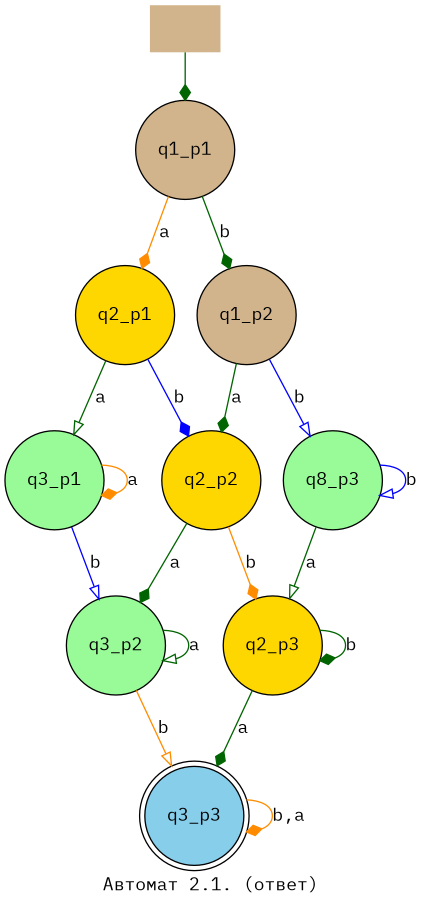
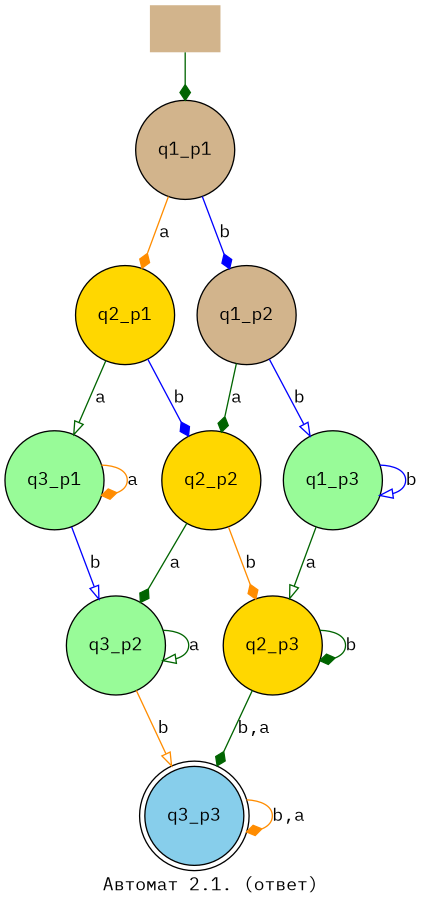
(213, 225) -> (213, 225)
(333, 480) -> (333, 480)
(243, 728) -> (254, 728)
